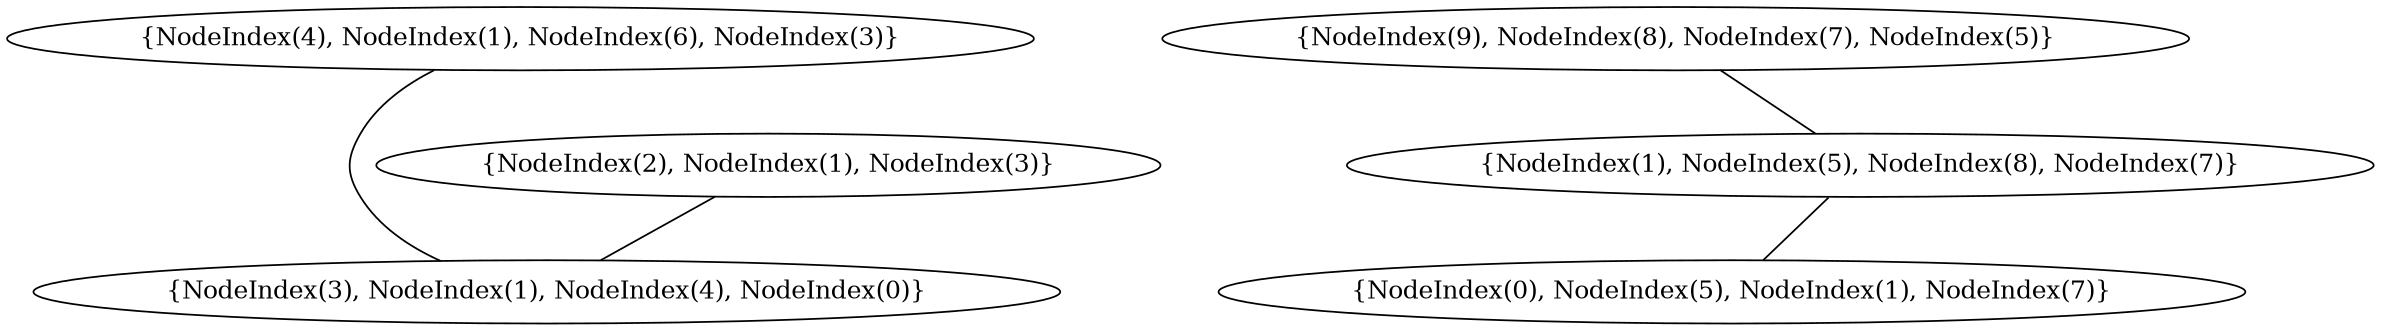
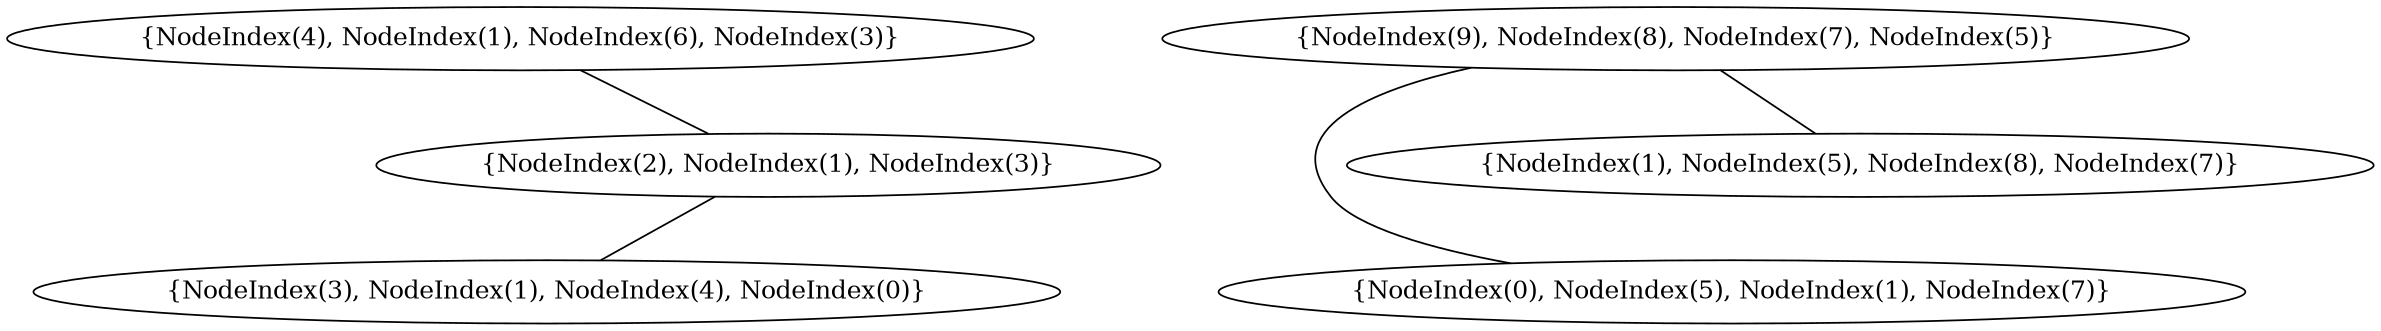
(350, 168) -> (644, 102)
(1796, 229) -> (1322, 180)
